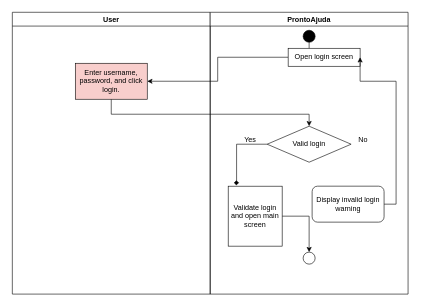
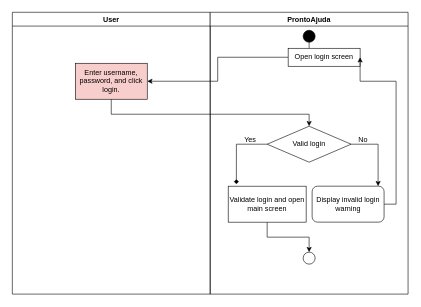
none -> (377, 144)
(255, 216) -> (267, 204)
